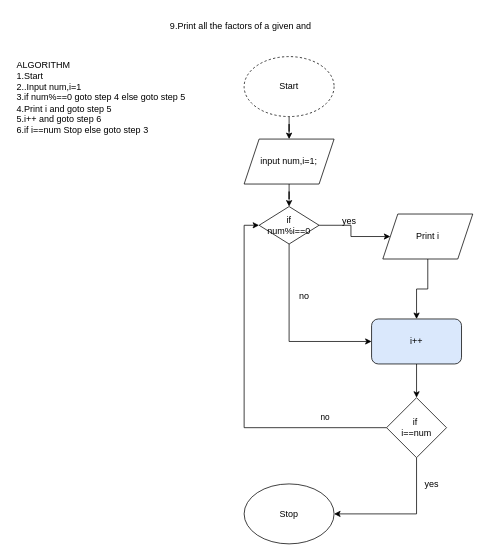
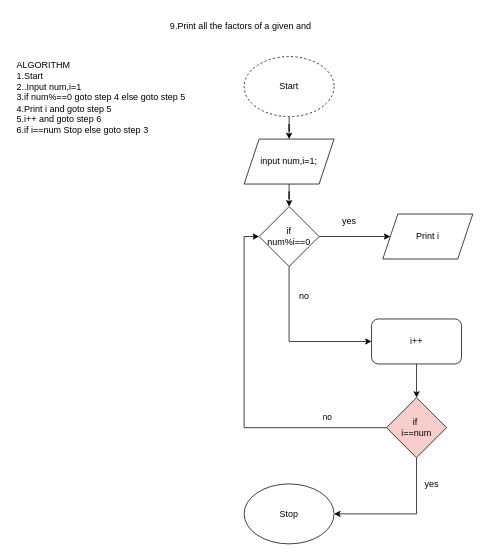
(289, 225) -> (289, 237)
(425, 289) -> none
(417, 342) -> (417, 342)
(417, 428) -> (417, 428)
